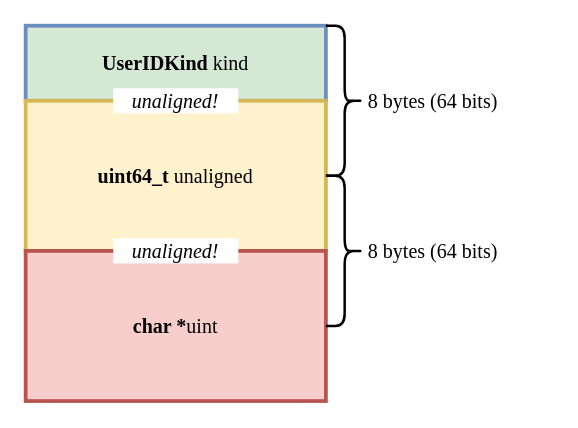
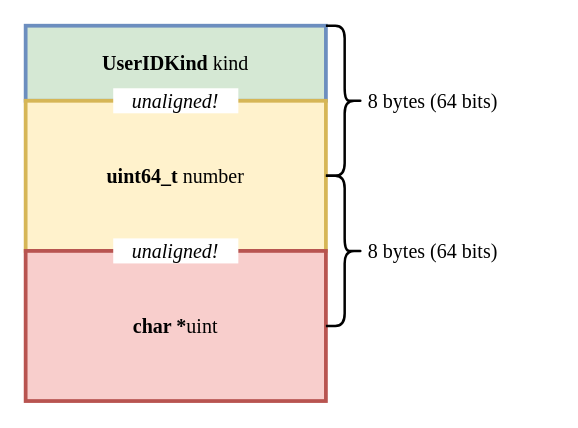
(176, 176) -> (176, 176)
